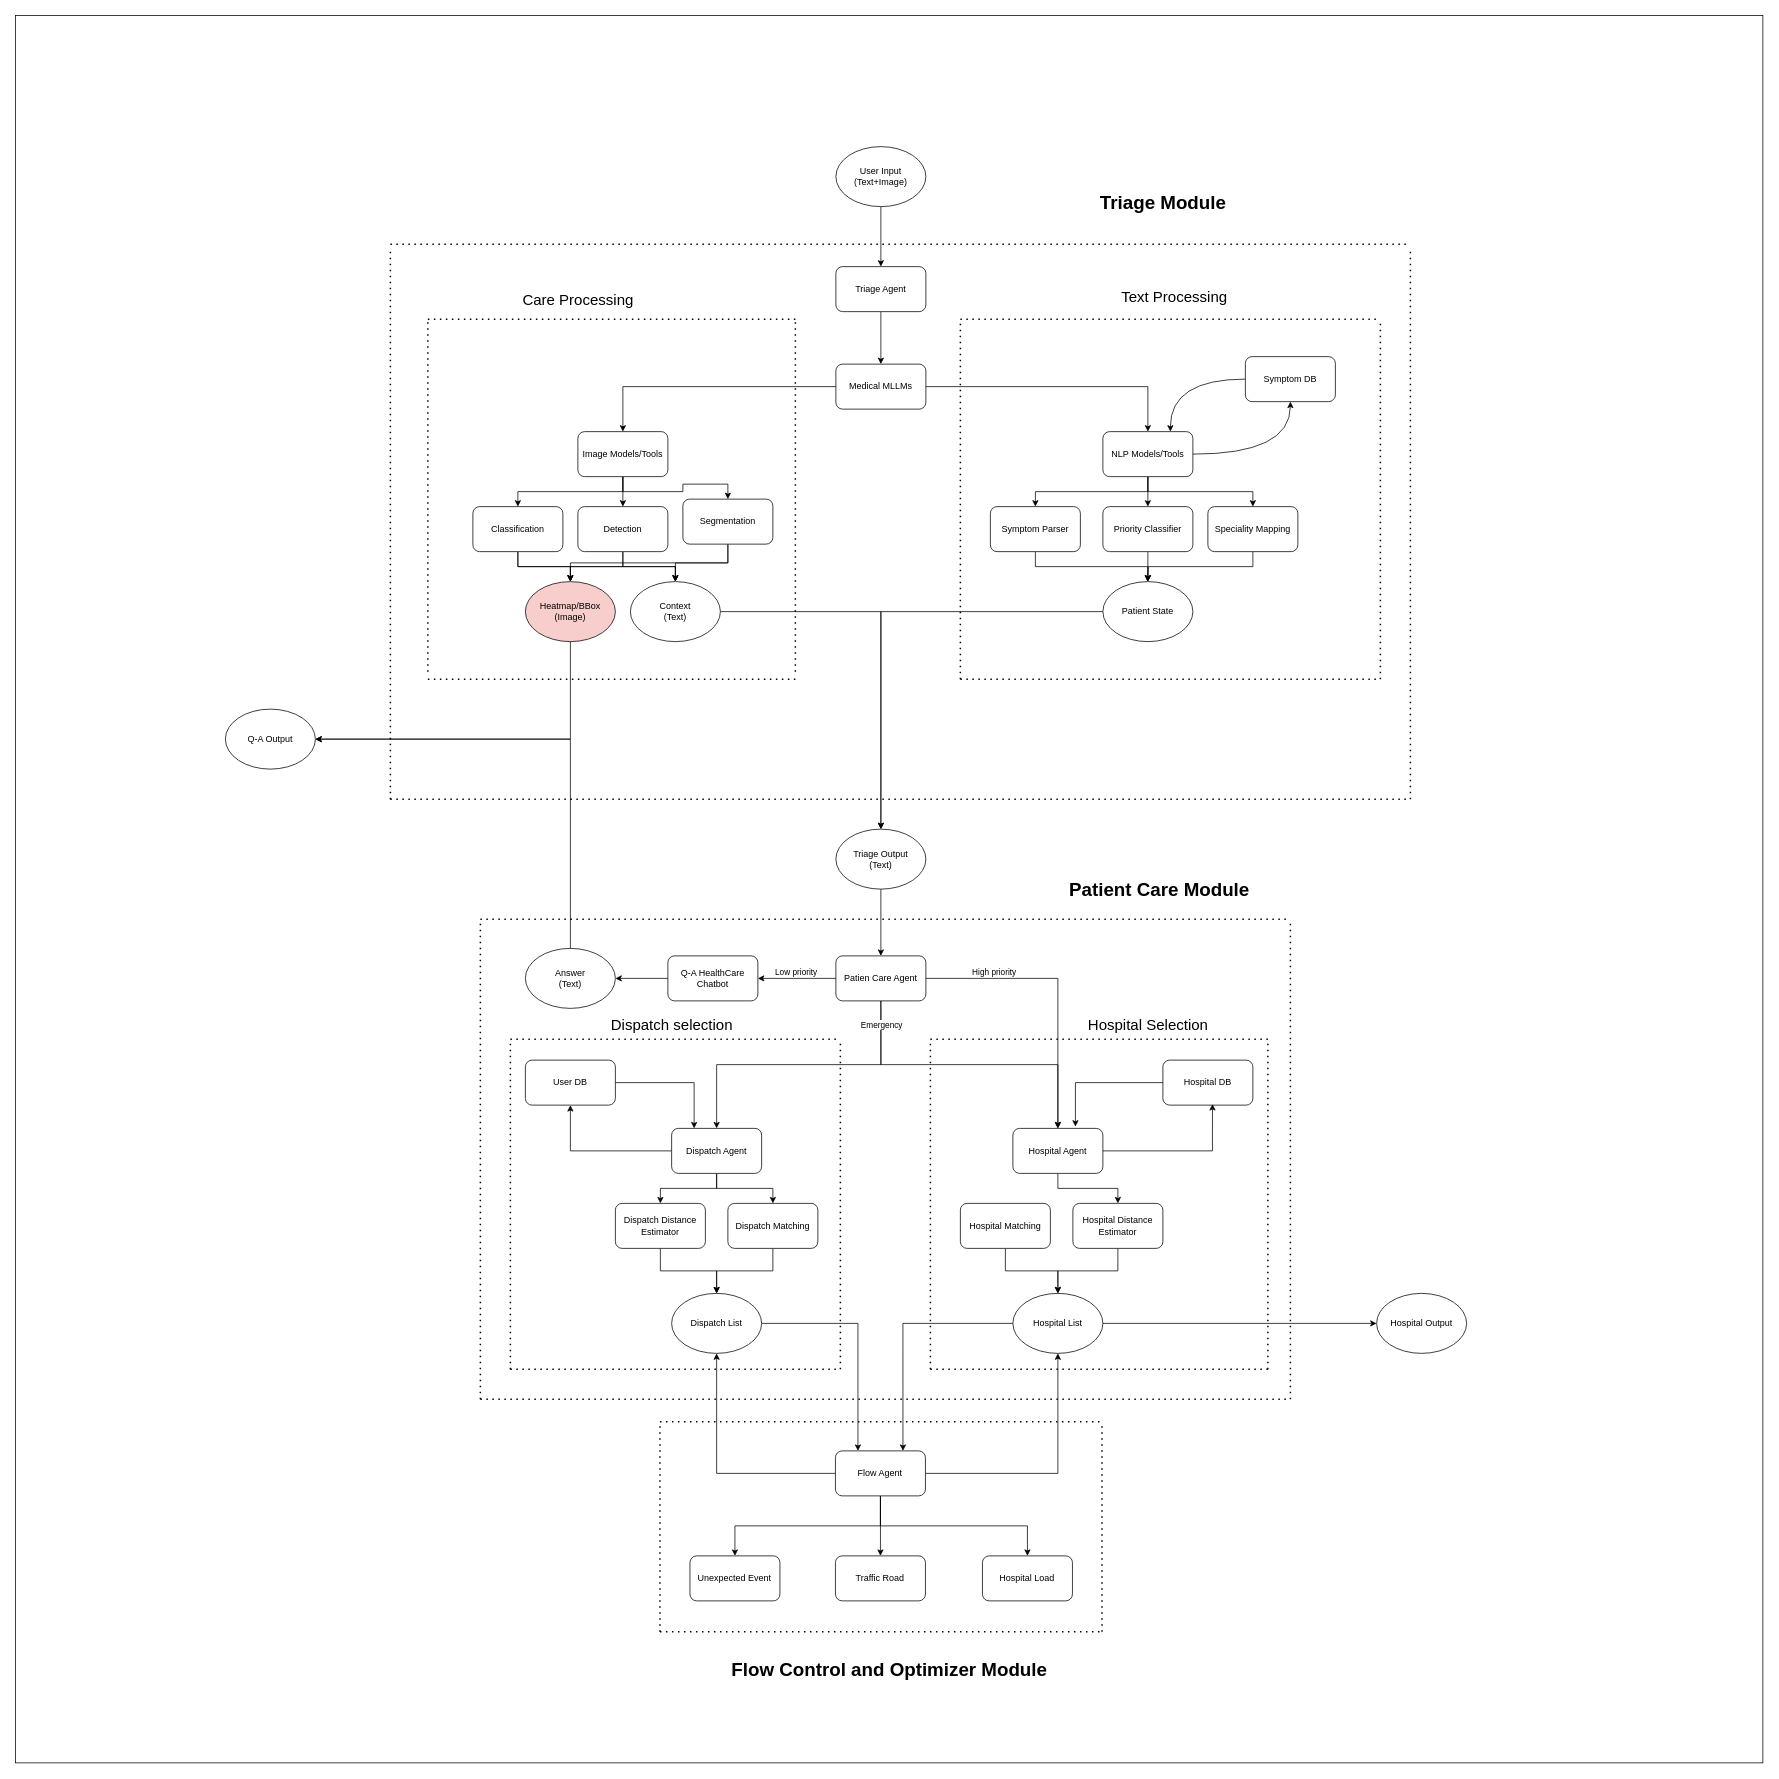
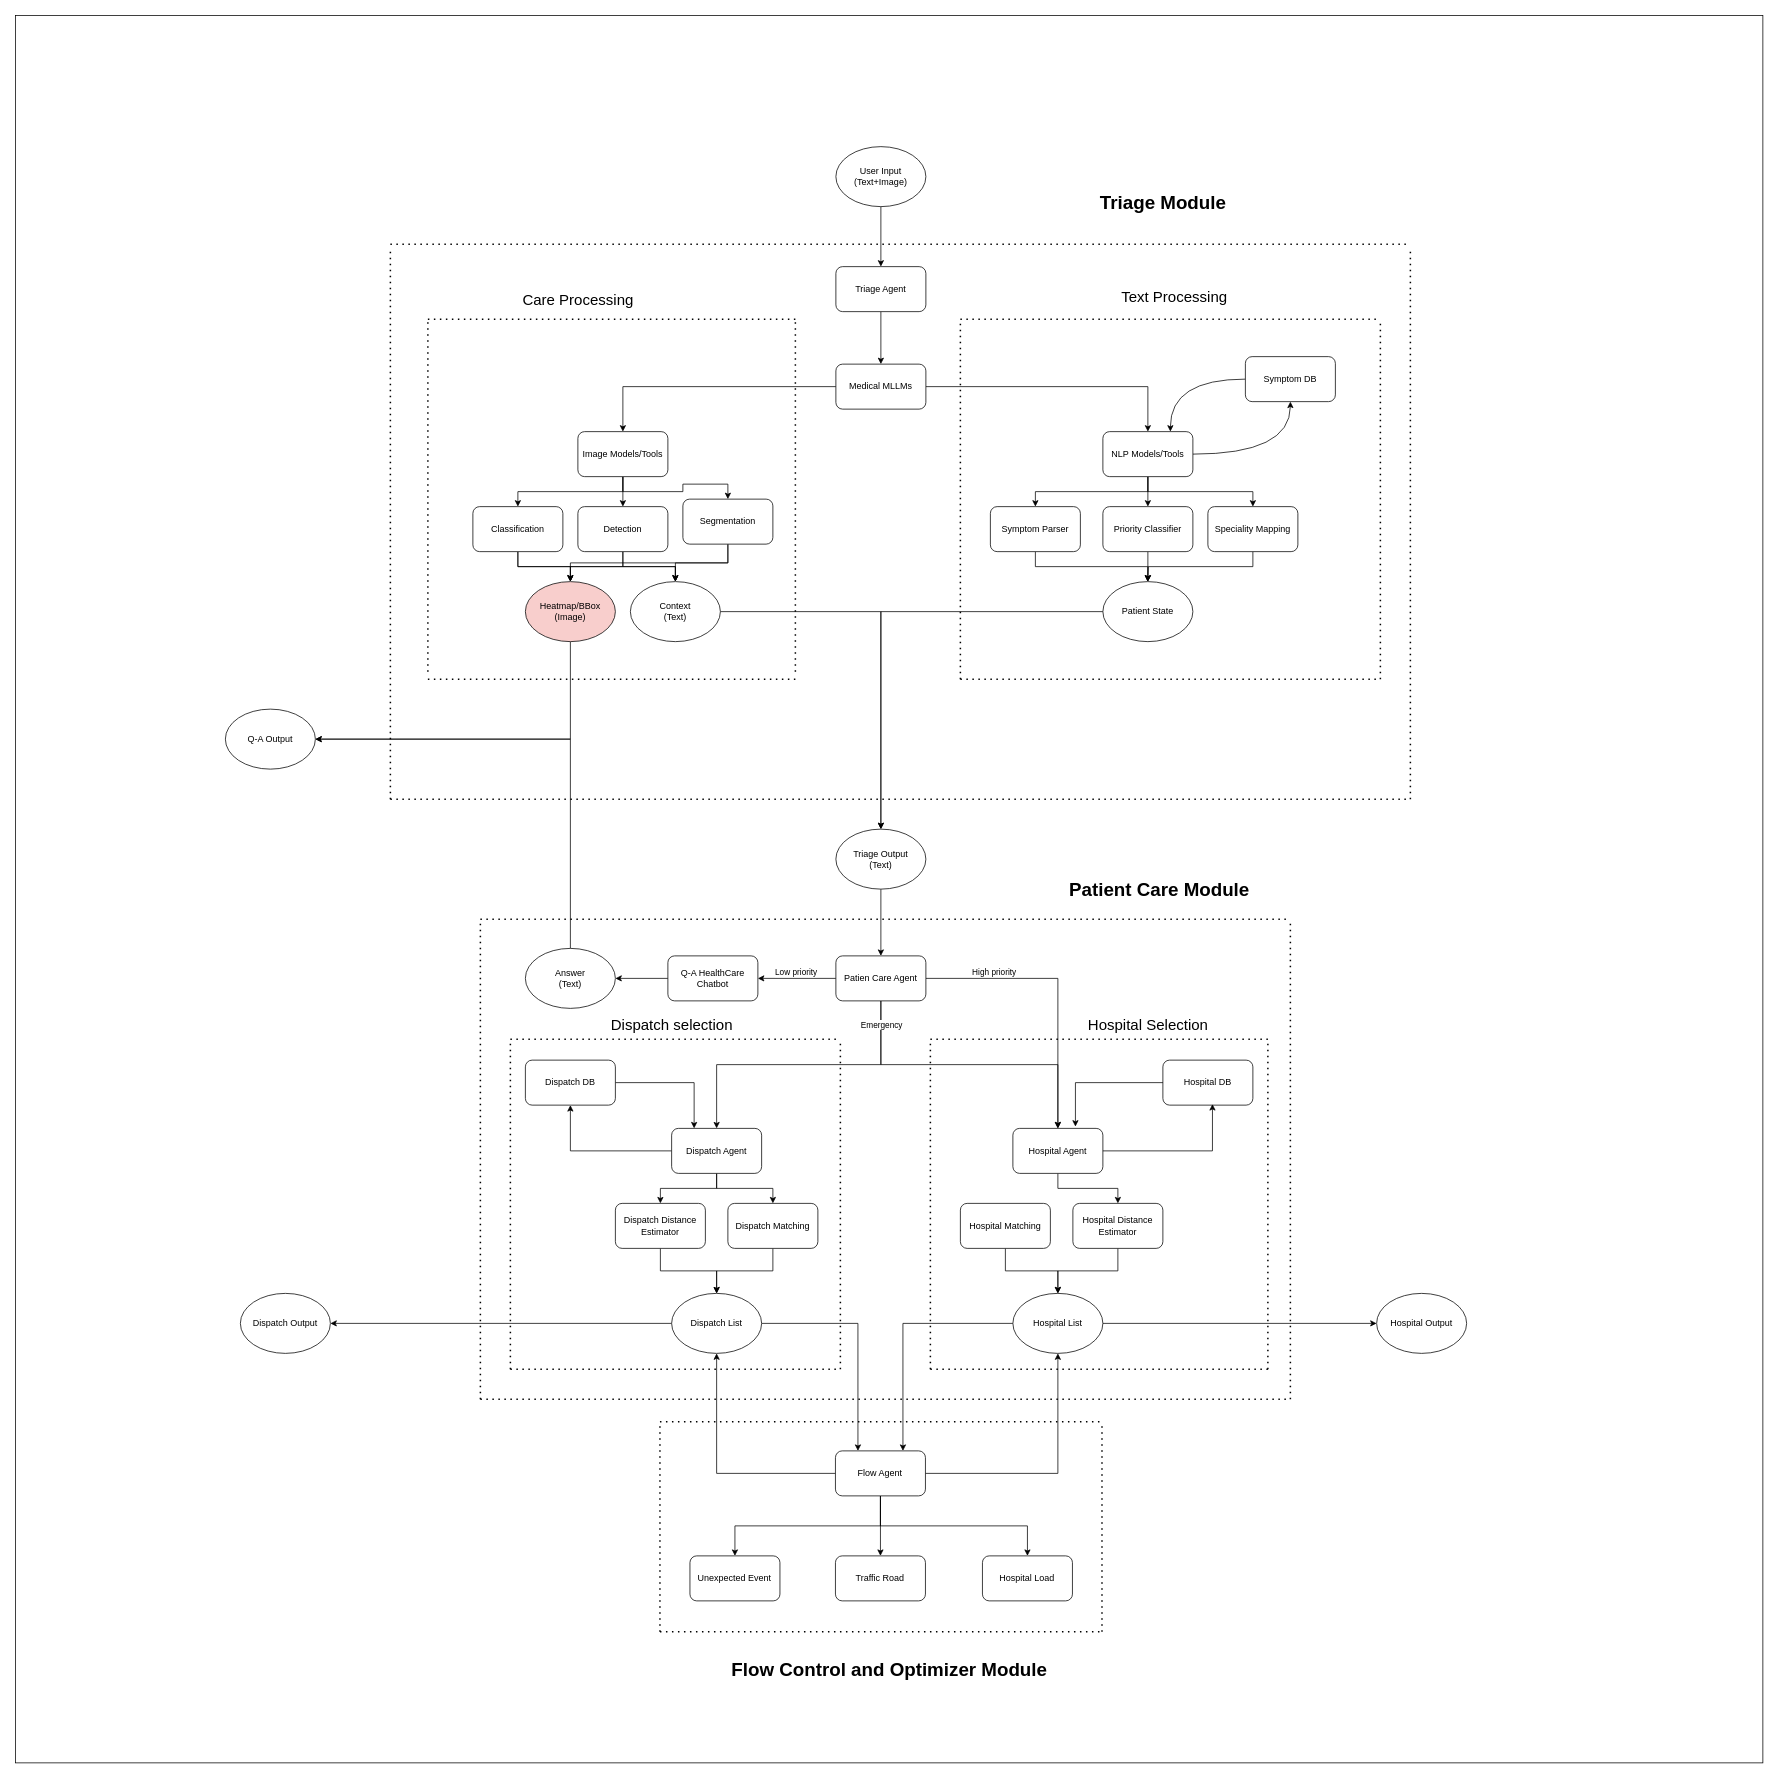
(570, 1083) -> (570, 1083)
none -> (285, 1323)
none -> (503, 1323)
